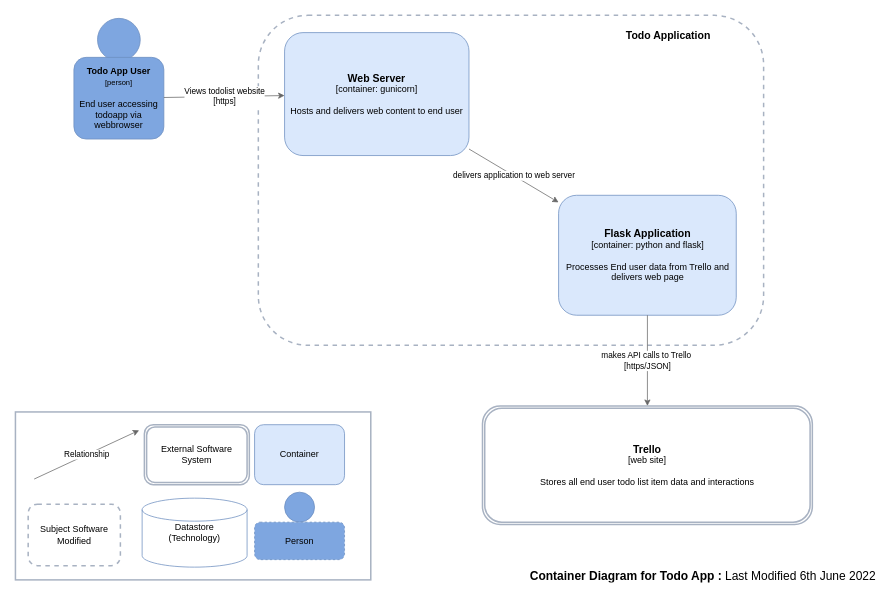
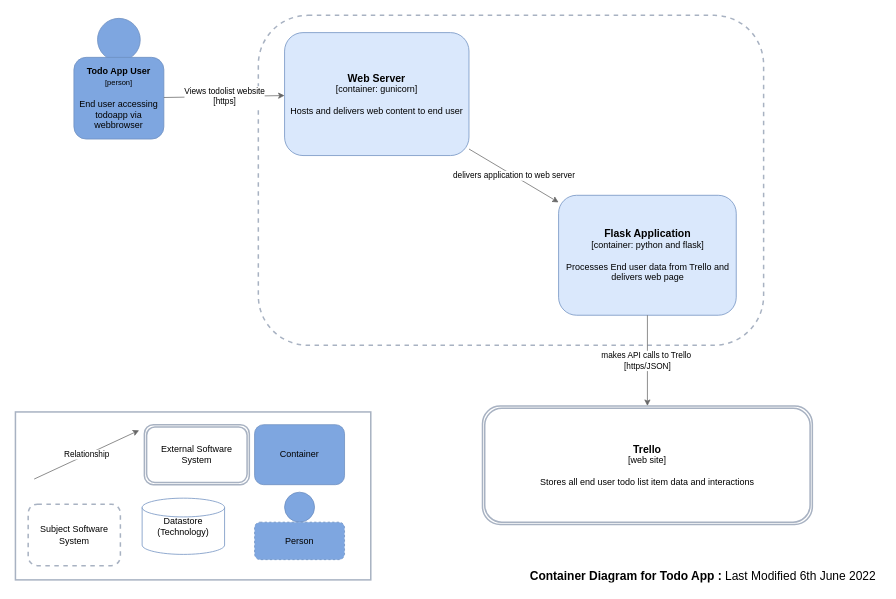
(669, 36) -> none
(300, 455) -> (300, 455)
(195, 533) -> (183, 527)
(74, 535) -> (74, 535)
